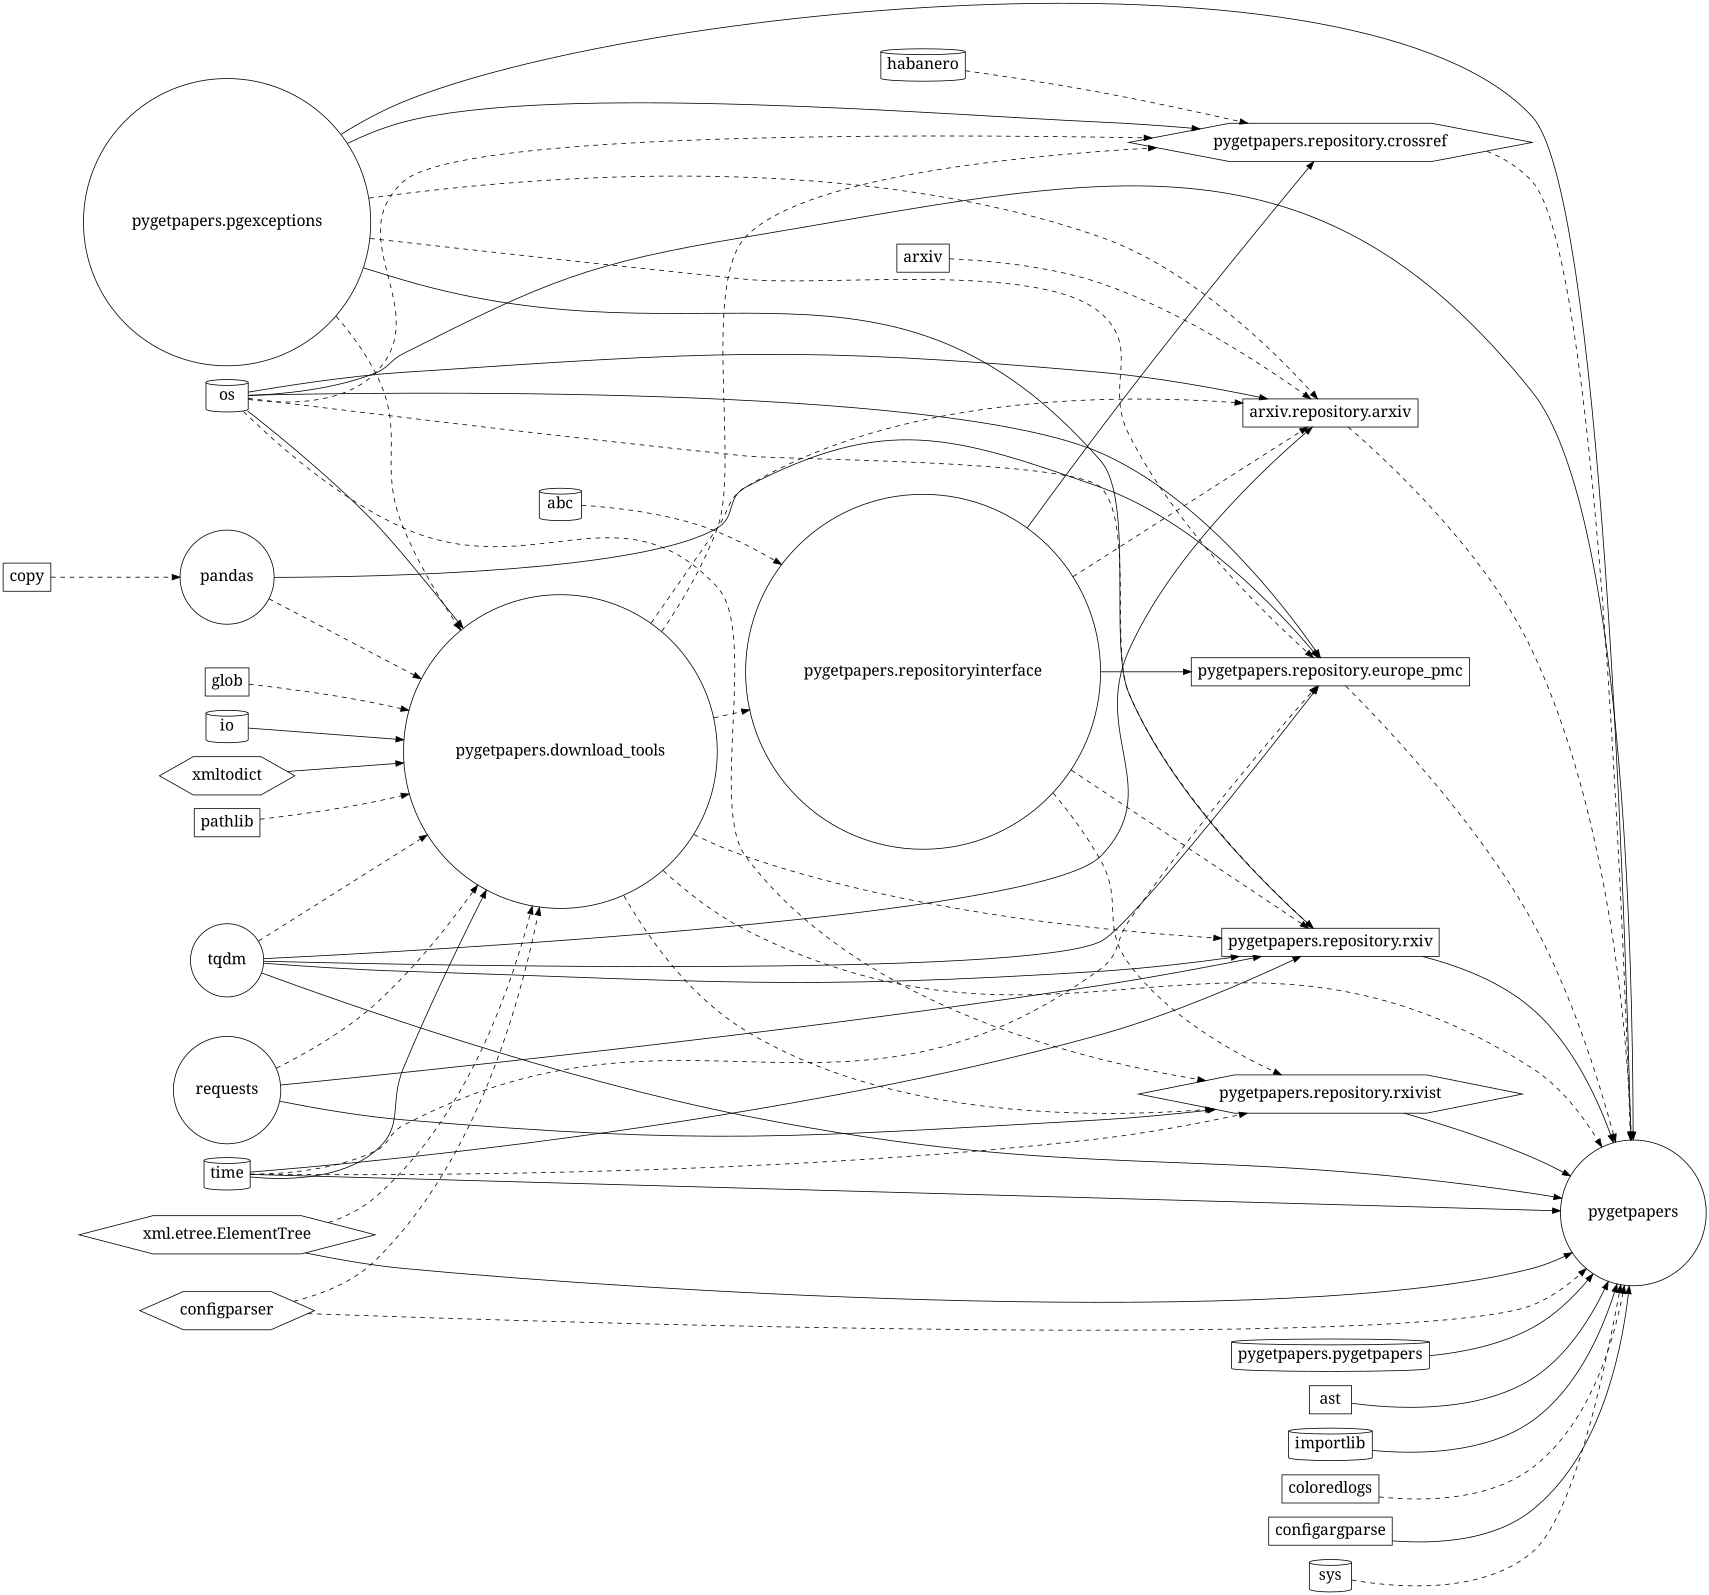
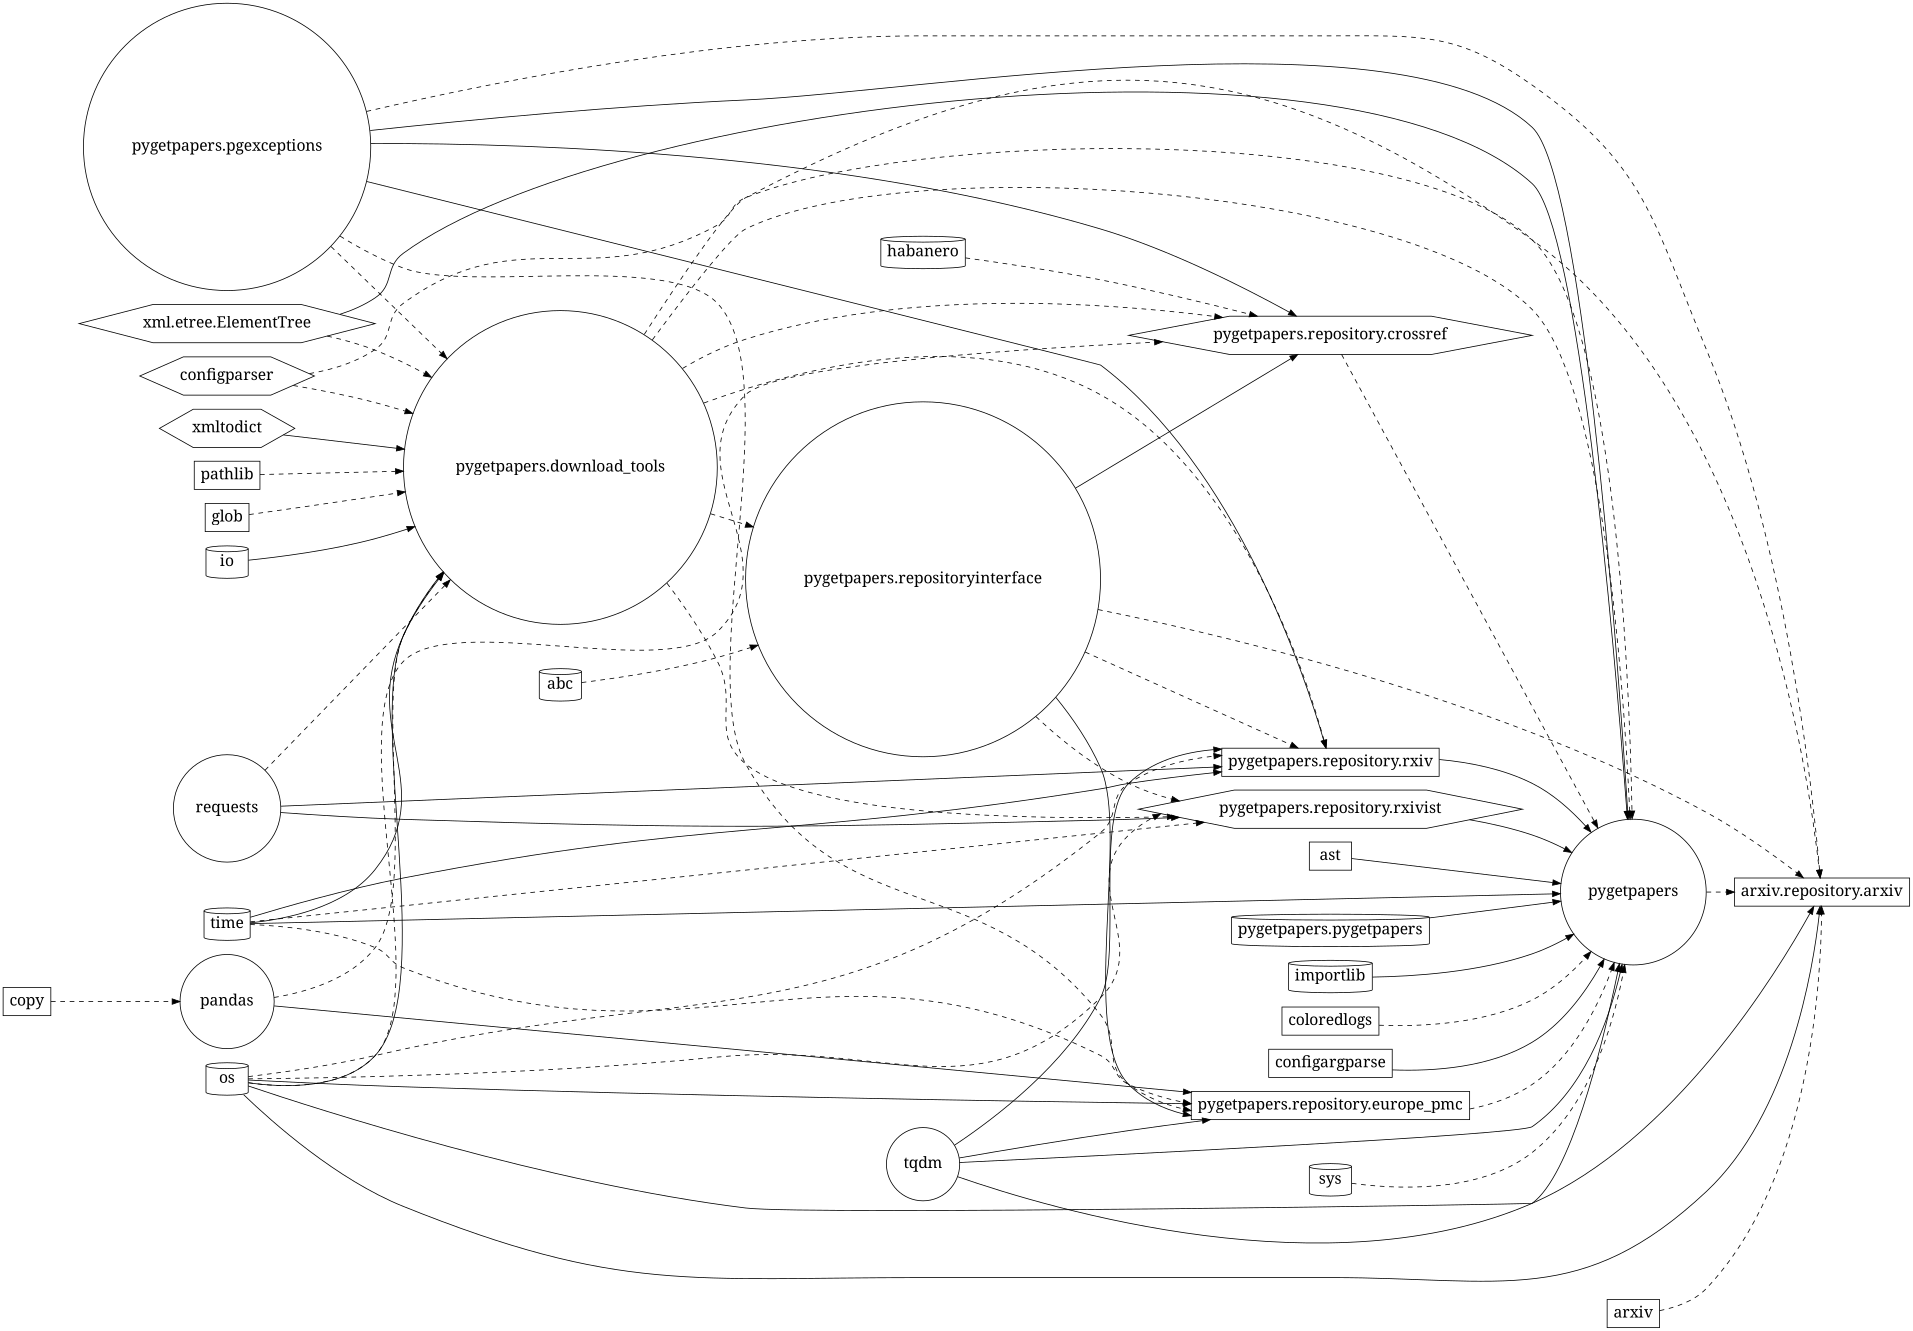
(1568, 745) -> (1717, 892)
(339, 890) -> none
